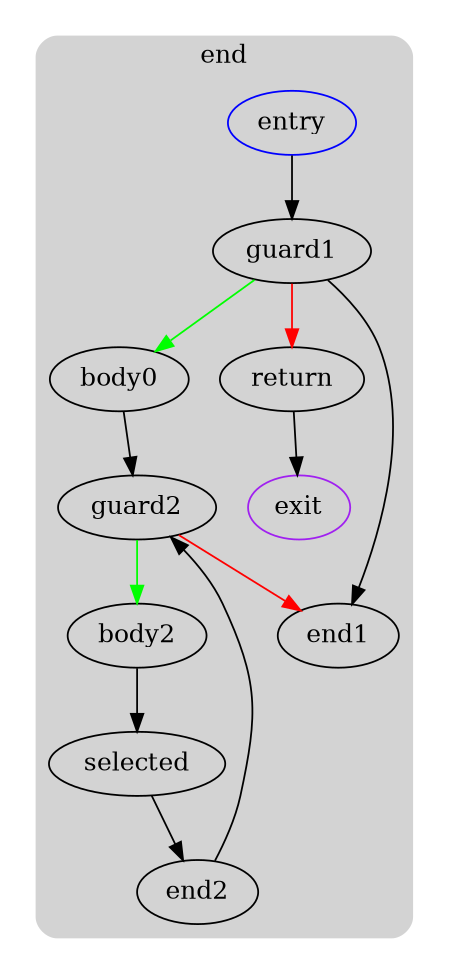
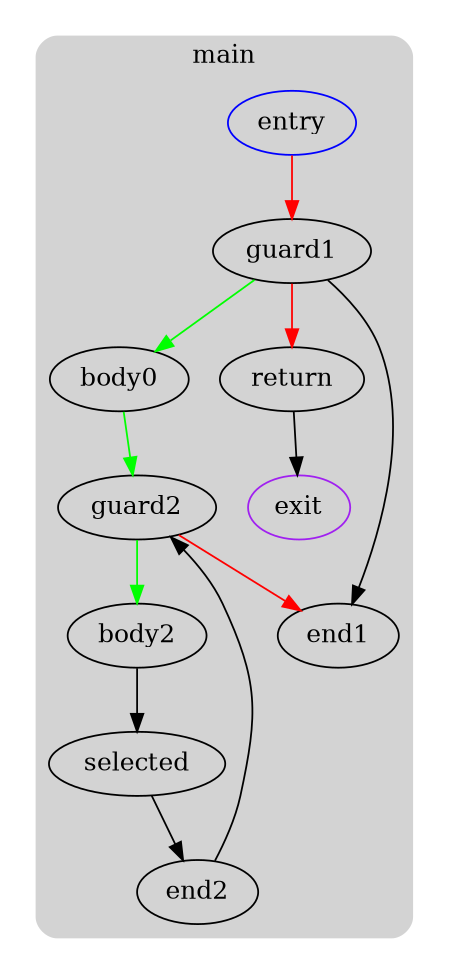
(224, 56) -> (224, 56)
(292, 178) -> (292, 178)
(127, 435) -> (127, 435)
